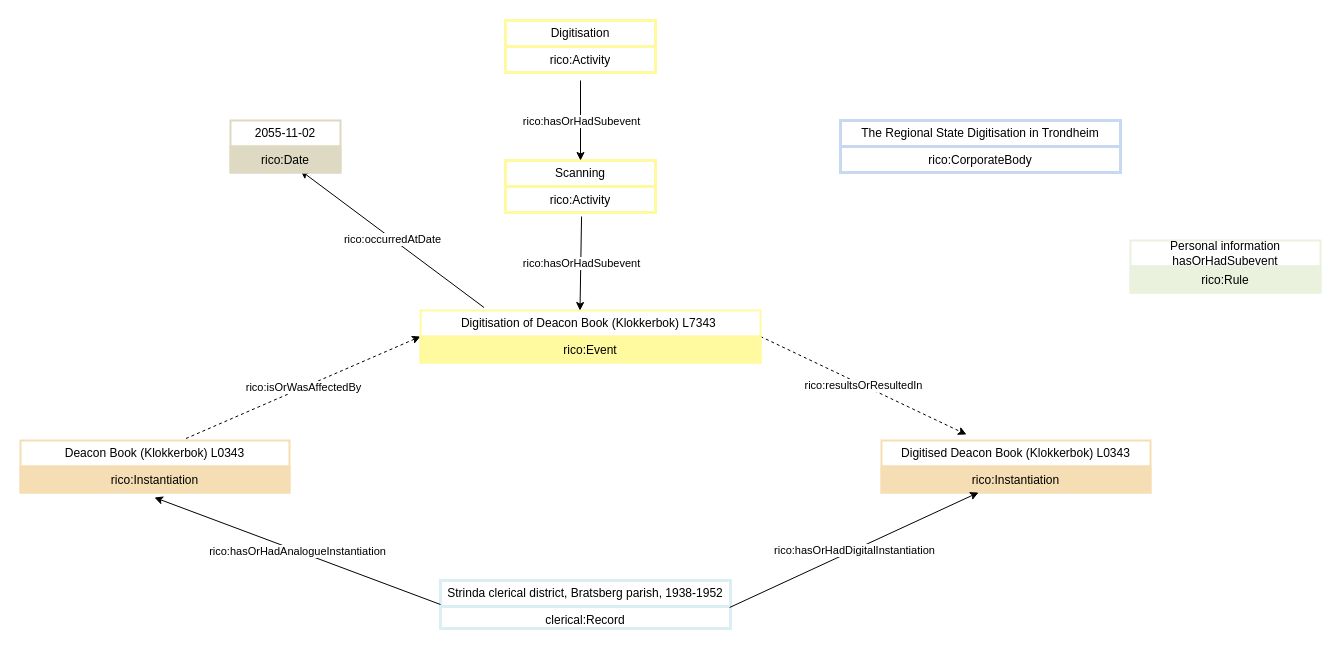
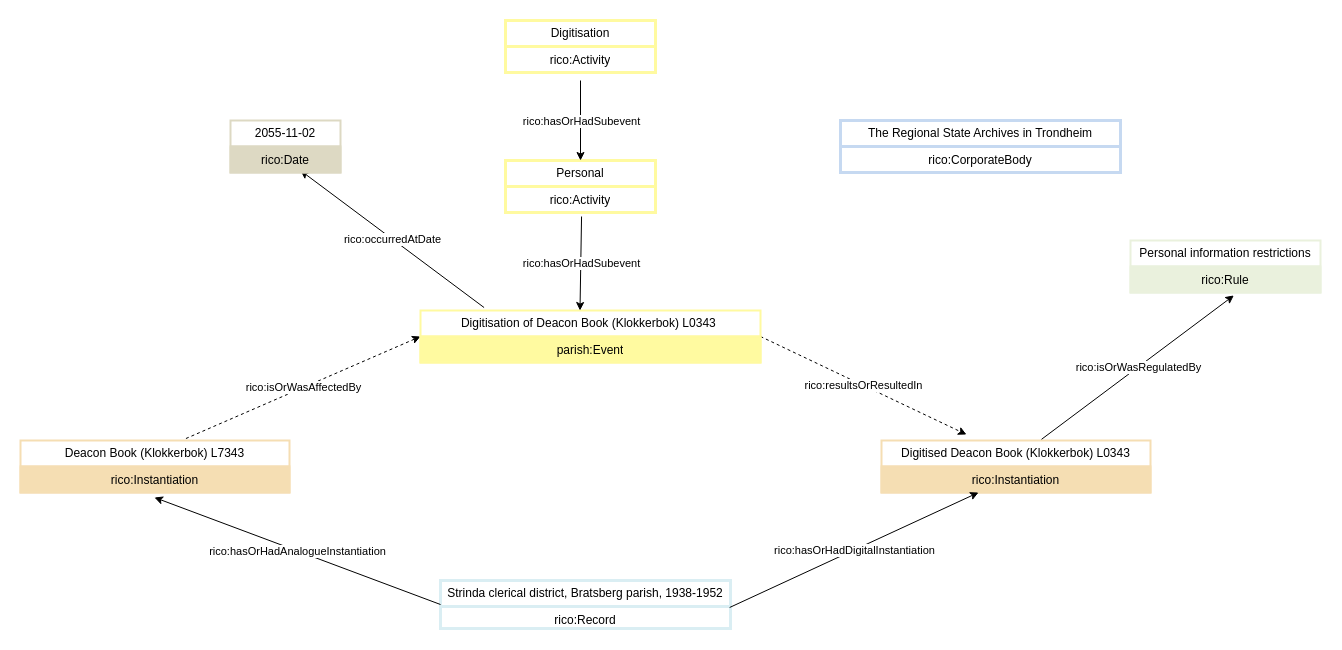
(981, 134) -> (981, 134)
(581, 174) -> (581, 174)
(1226, 254) -> (1226, 254)
(591, 324) -> (591, 324)
(591, 351) -> (591, 351)
none -> (1136, 369)
(155, 454) -> (155, 454)
(586, 621) -> (586, 621)
